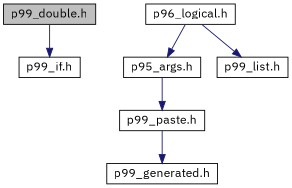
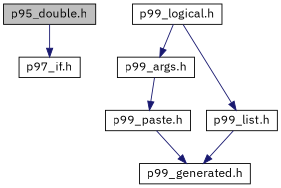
(50, 14) -> (50, 14)
(191, 14) -> (177, 14)
(50, 67) -> (50, 67)
(162, 67) -> (156, 67)
none -> (221, 144)
